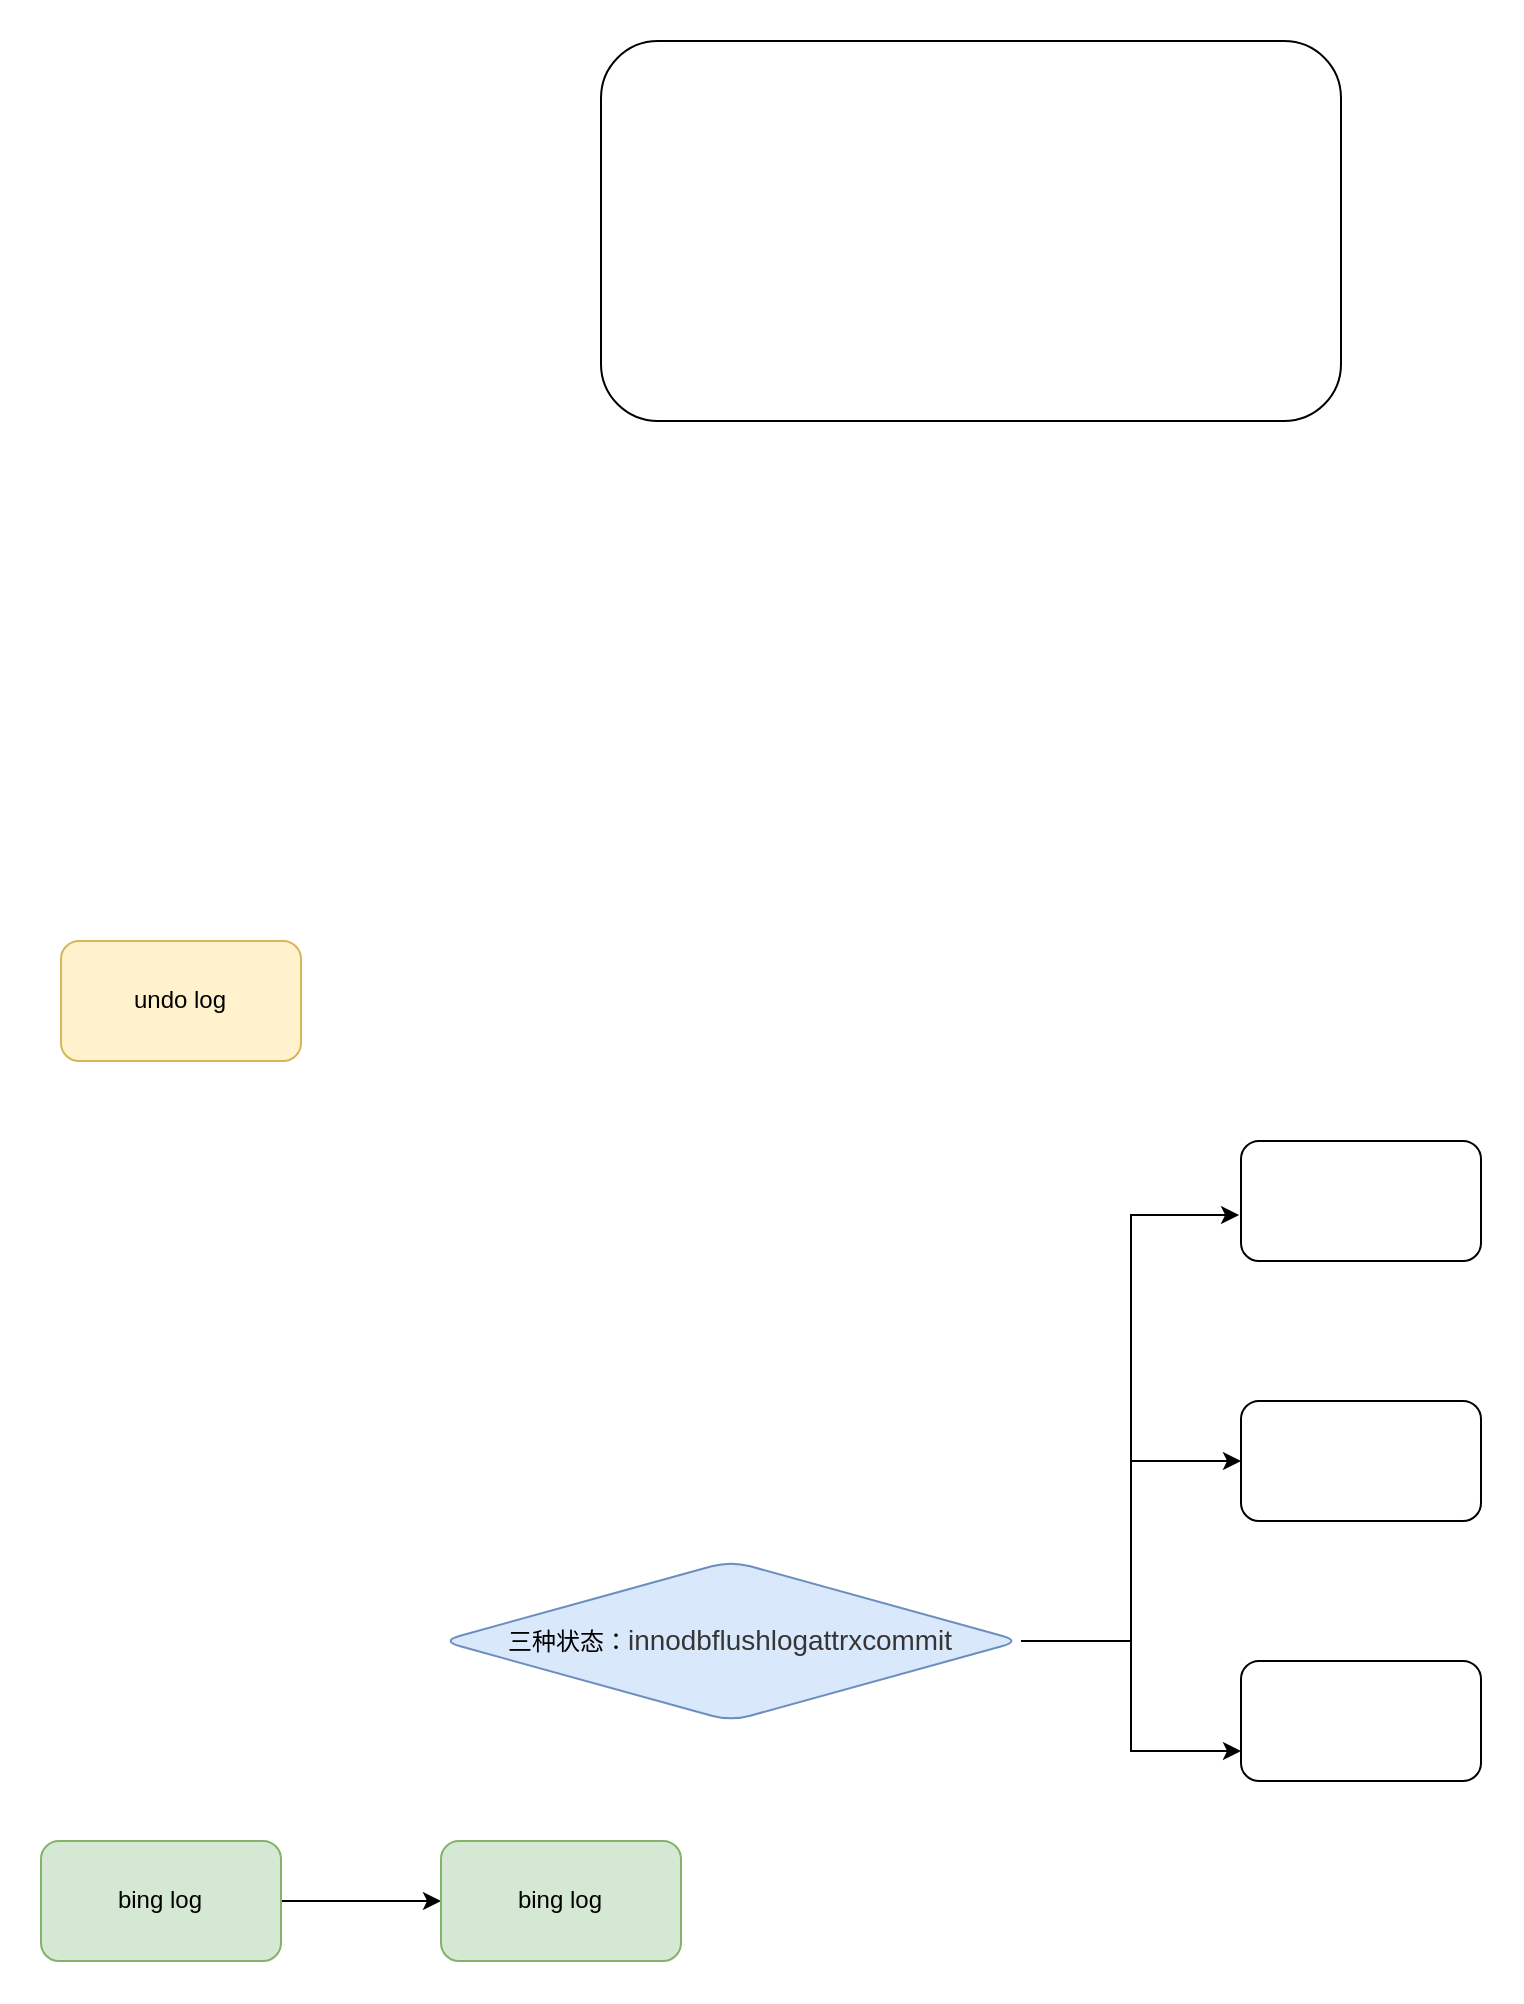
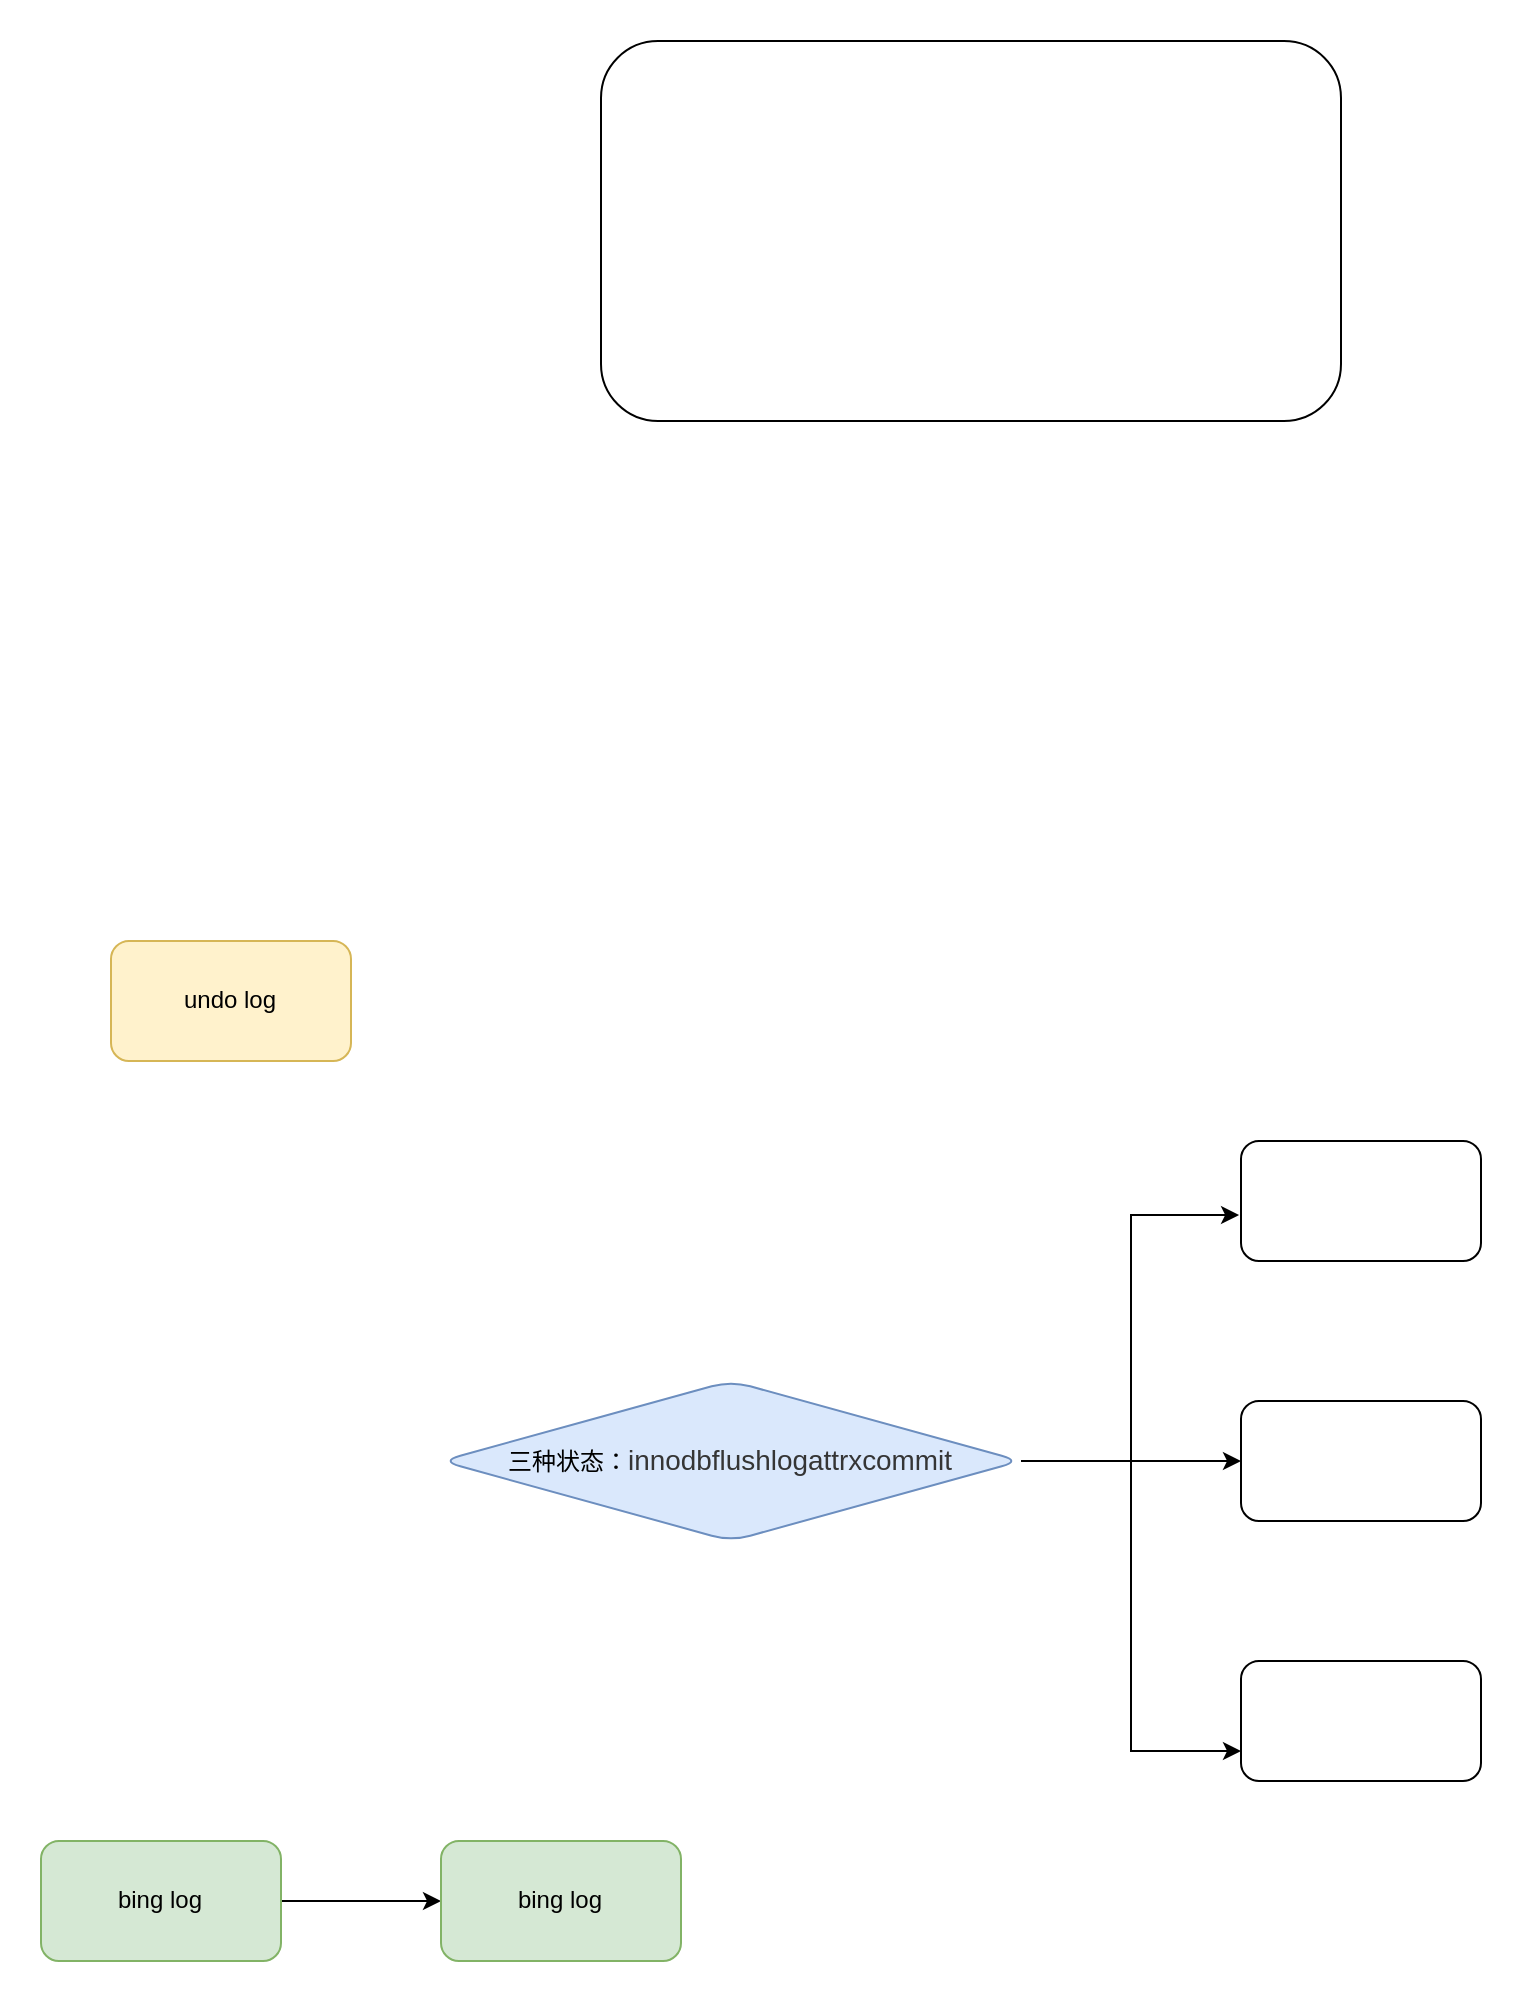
(181, 1001) -> (231, 1001)
(731, 1641) -> (731, 1461)
